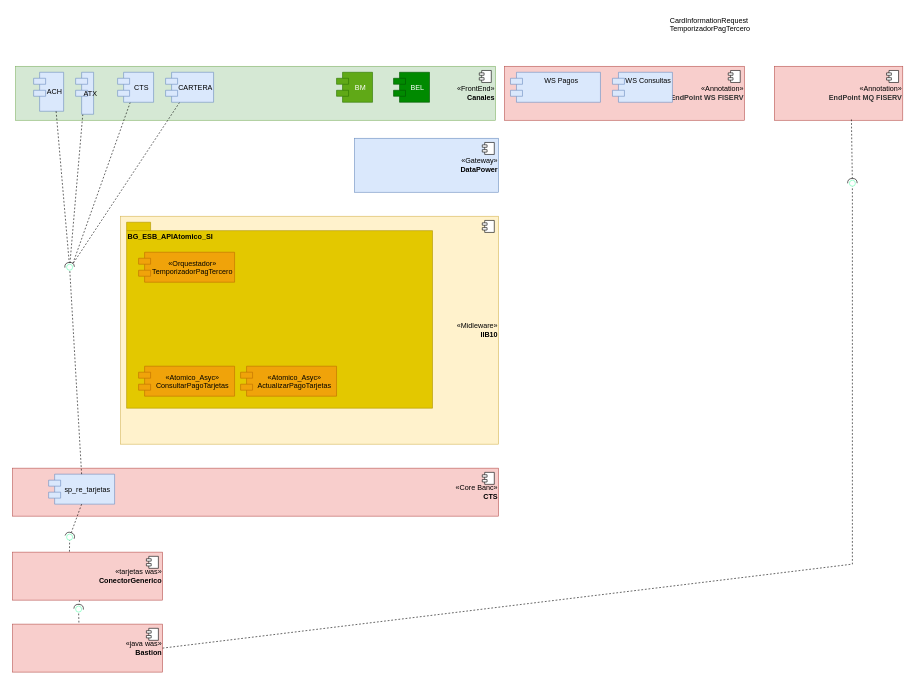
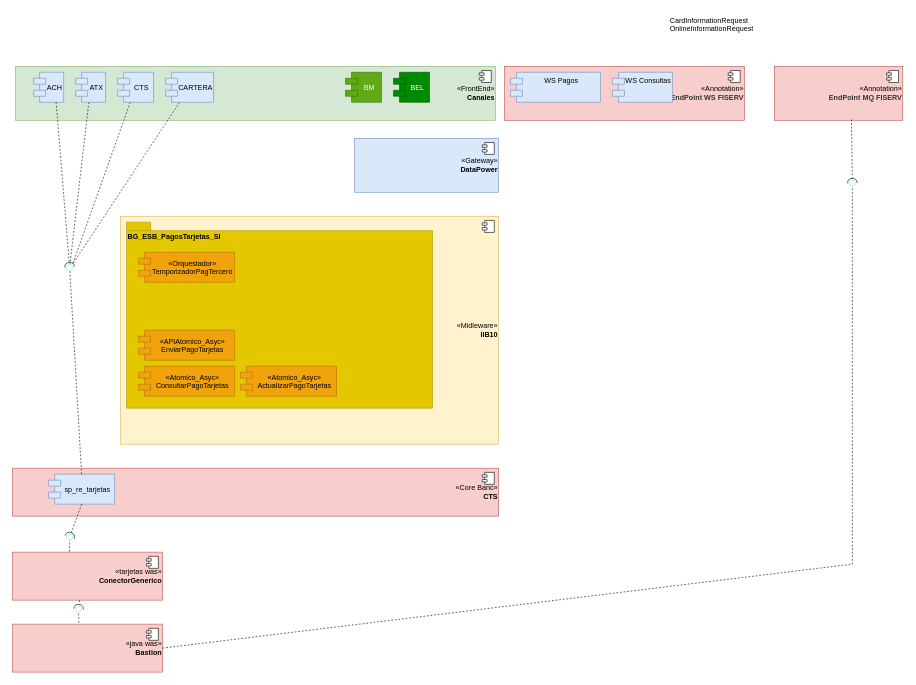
(713, 20) -> (713, 20)
(354, 87) -> (363, 87)
(48, 92) -> (48, 87)
(84, 93) -> (90, 87)
(167, 237) -> (174, 237)
none -> (186, 345)
